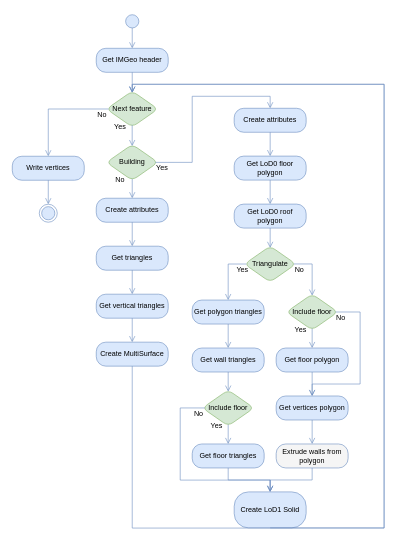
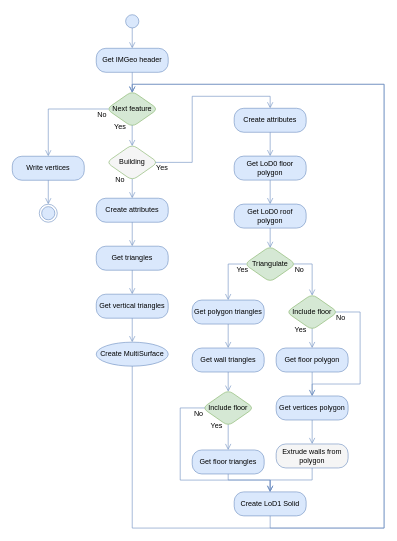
(132, 162) -> (132, 162)
(132, 354) -> (132, 354)
(228, 456) -> (228, 462)
(270, 510) -> (270, 504)
